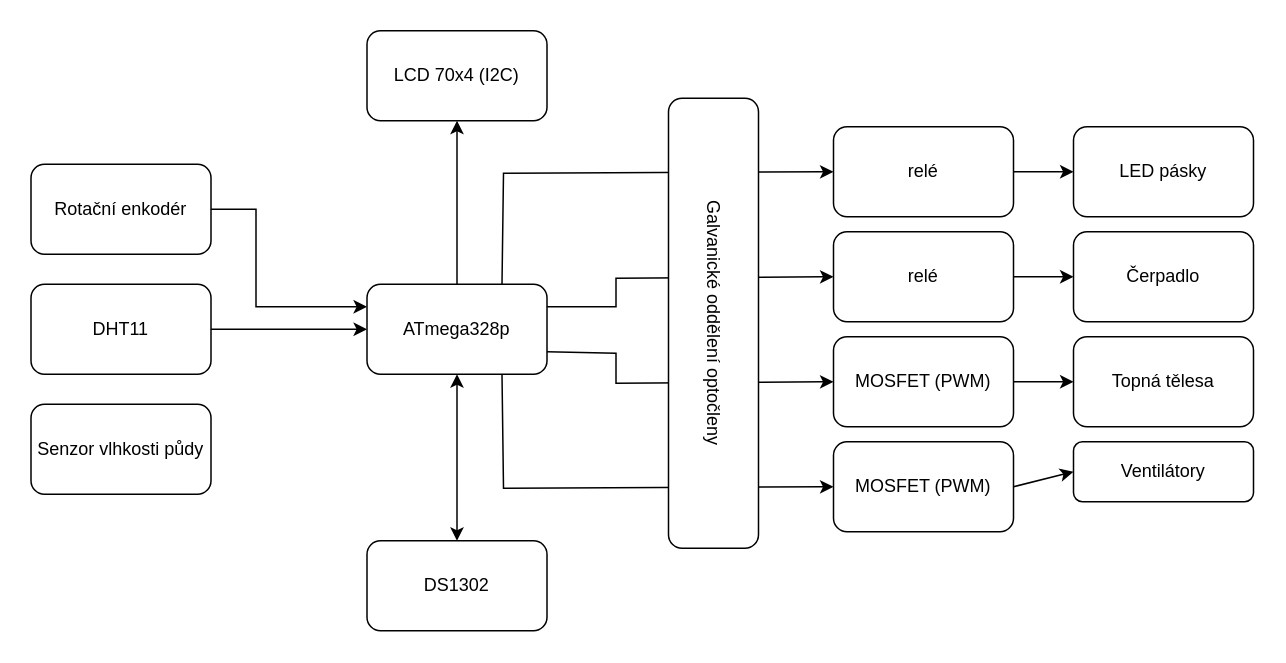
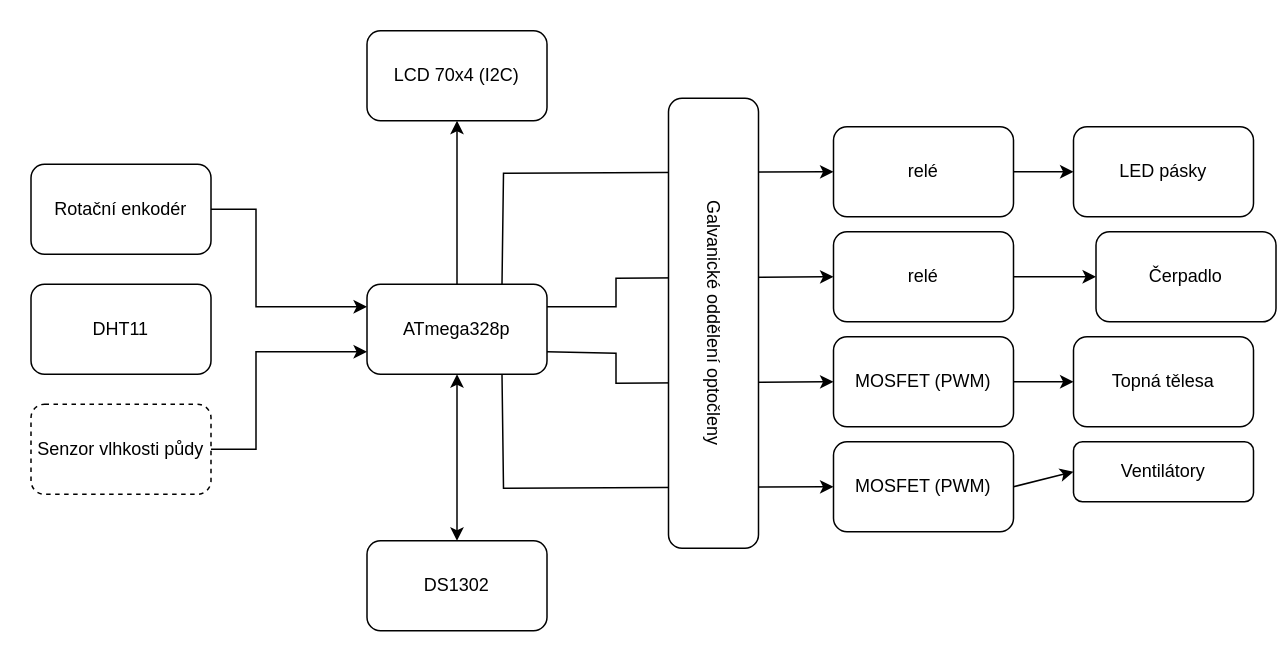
(1163, 277) -> (1186, 277)
(284, 329) -> none
none -> (256, 373)
(121, 449) -> (121, 449)
